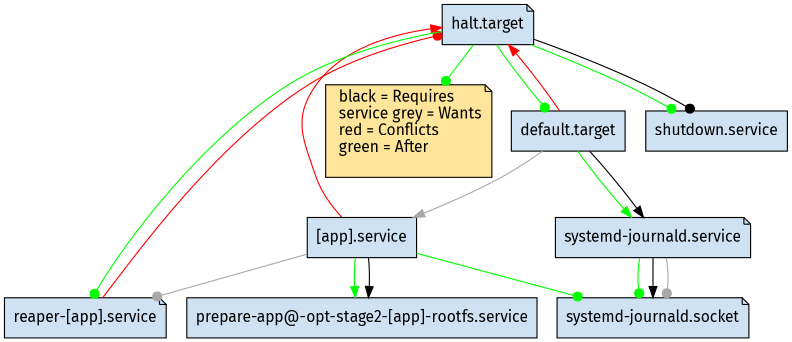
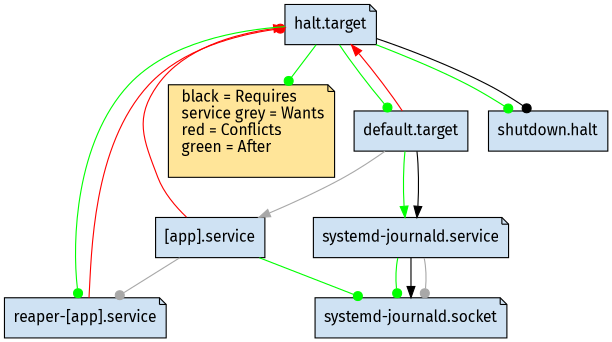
(717, 131) -> (548, 131)
(362, 318) -> none
